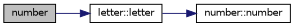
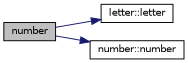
(174, 13) -> (68, 38)
